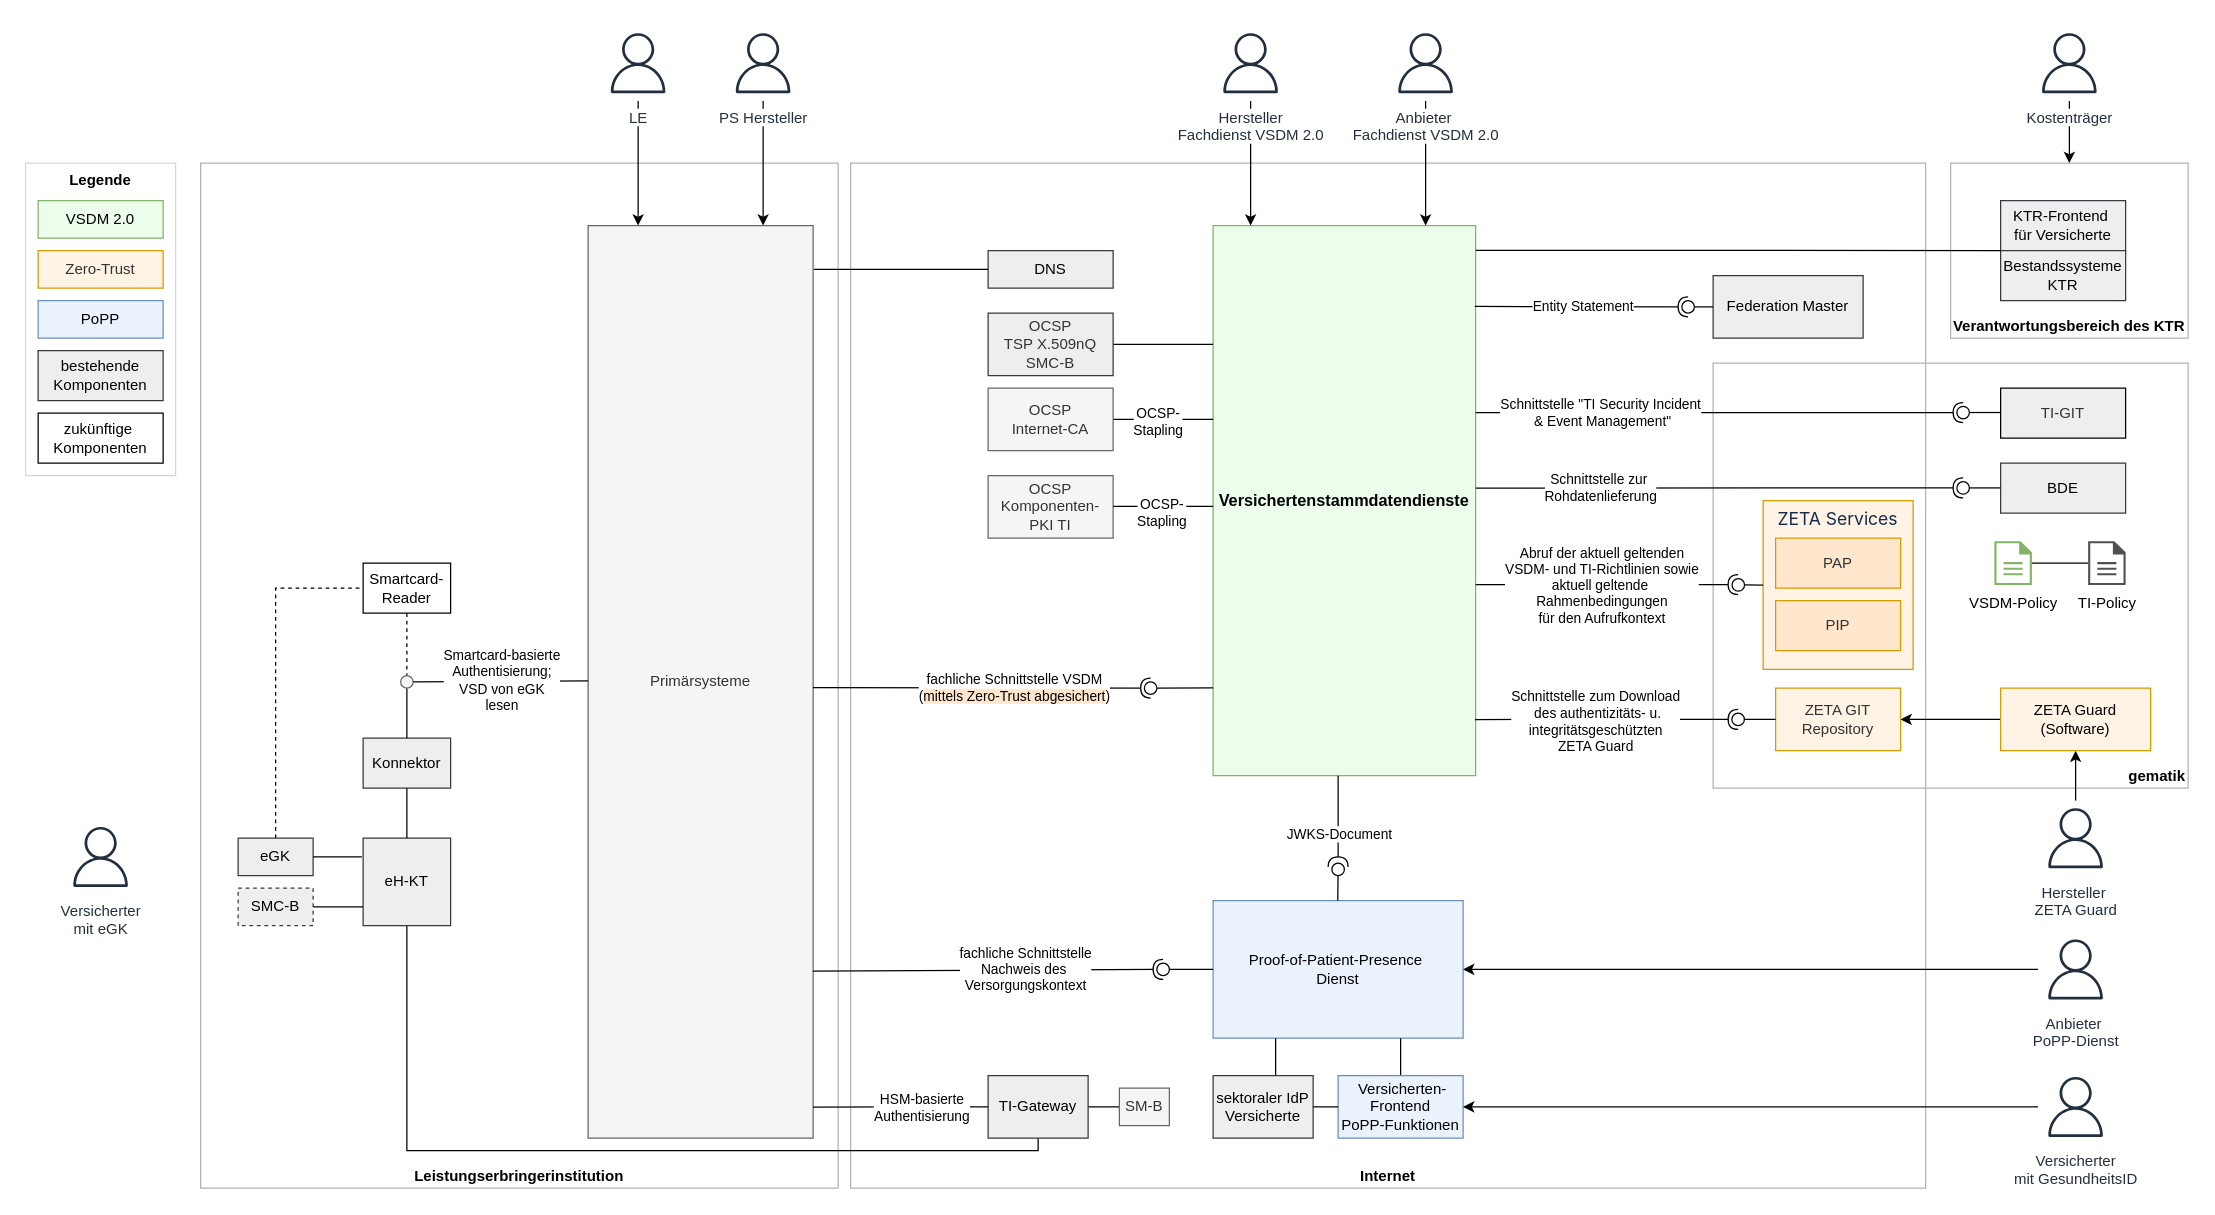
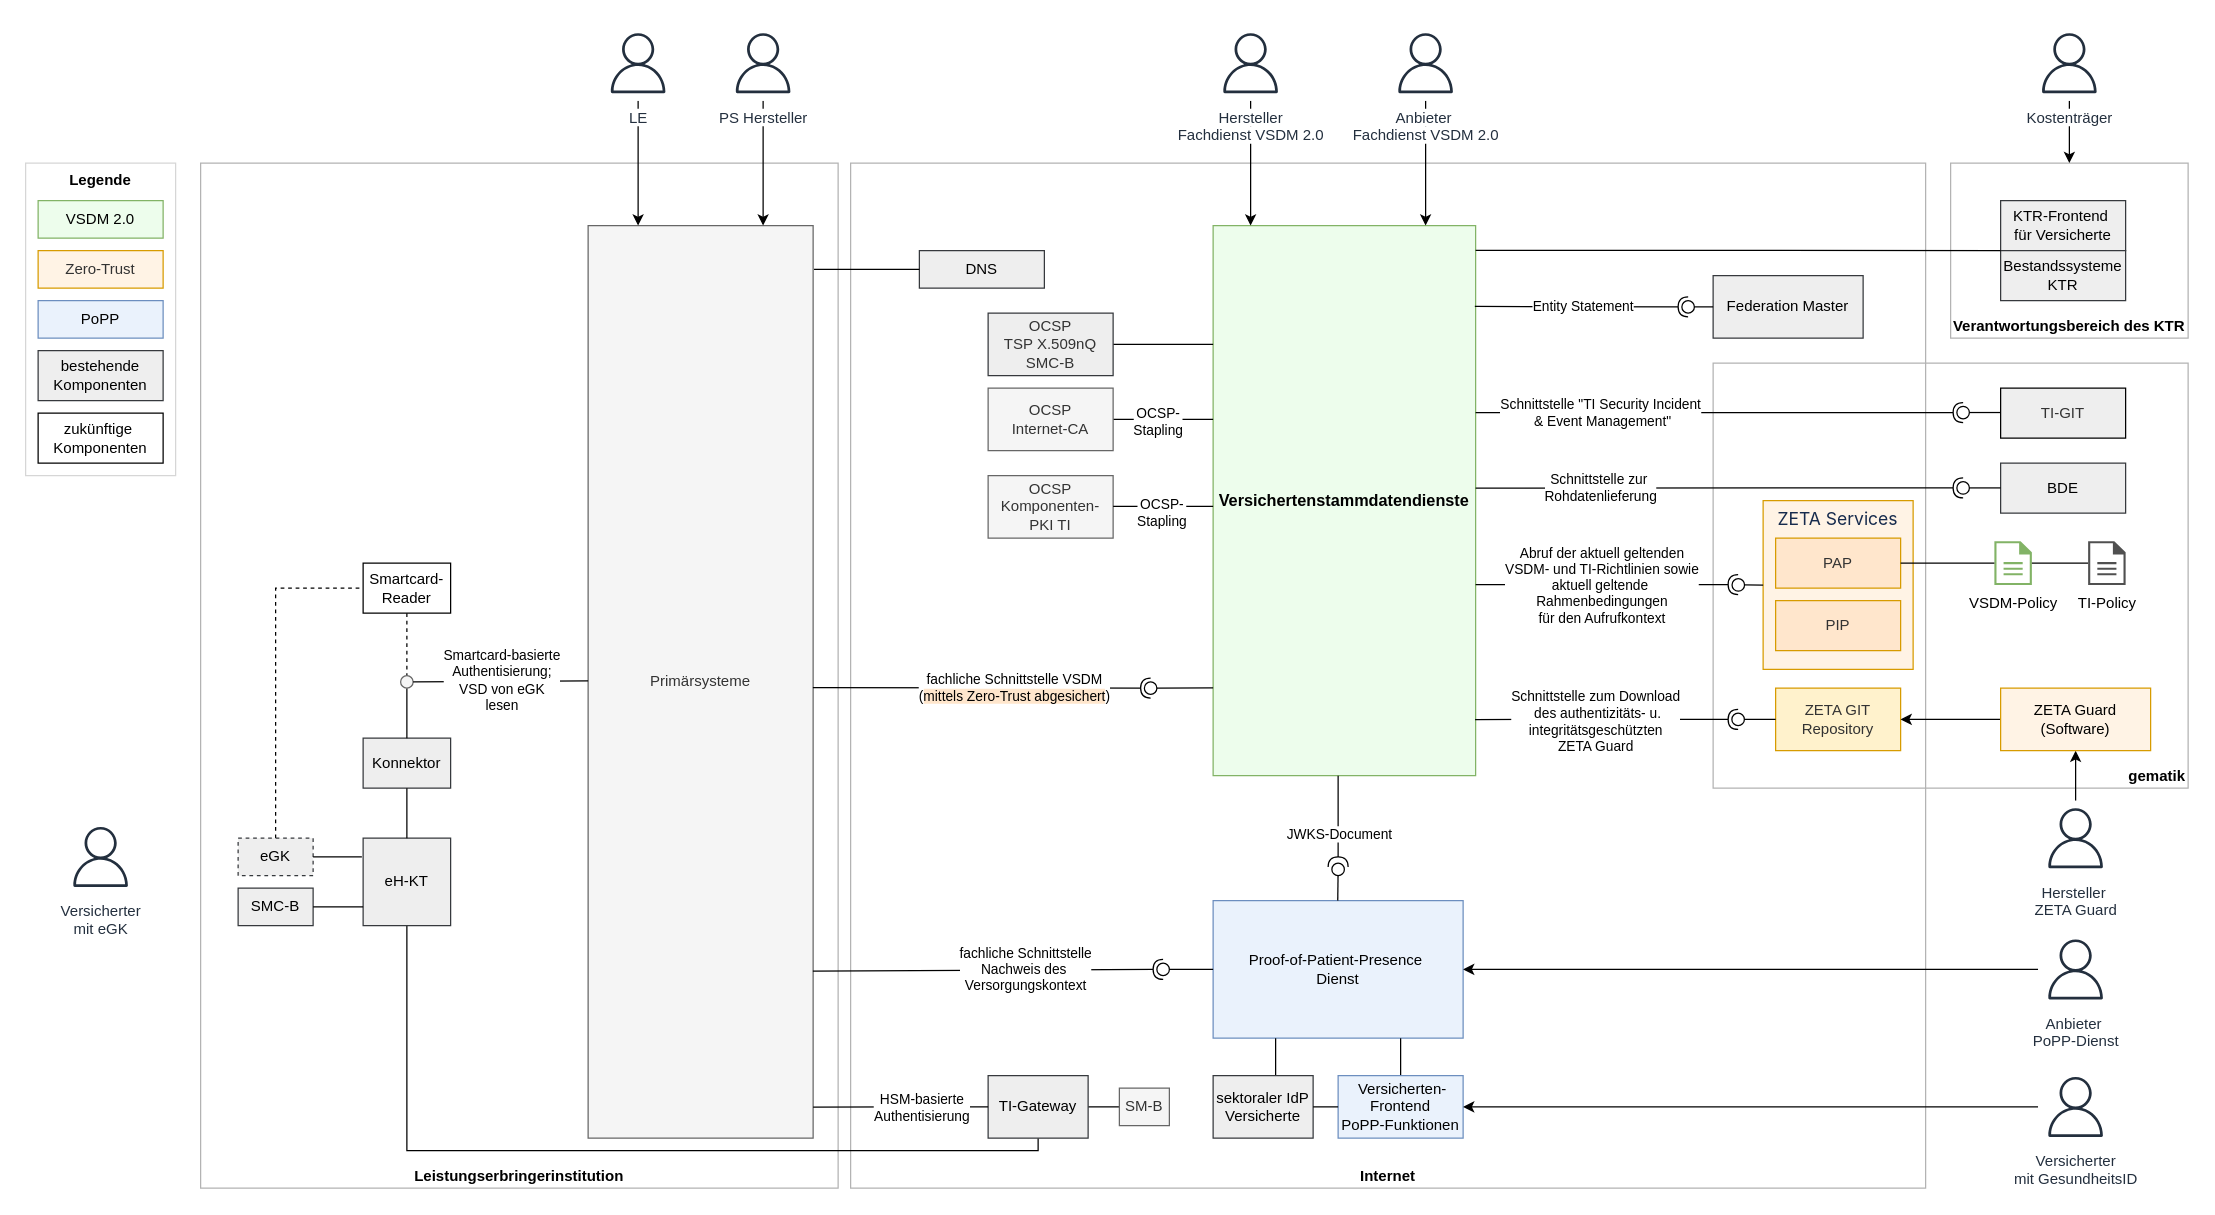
(1051, 269) -> (982, 269)
none -> (1948, 563)
(1838, 719) -> (1838, 719)
(276, 857) -> (276, 857)
(276, 907) -> (276, 907)
